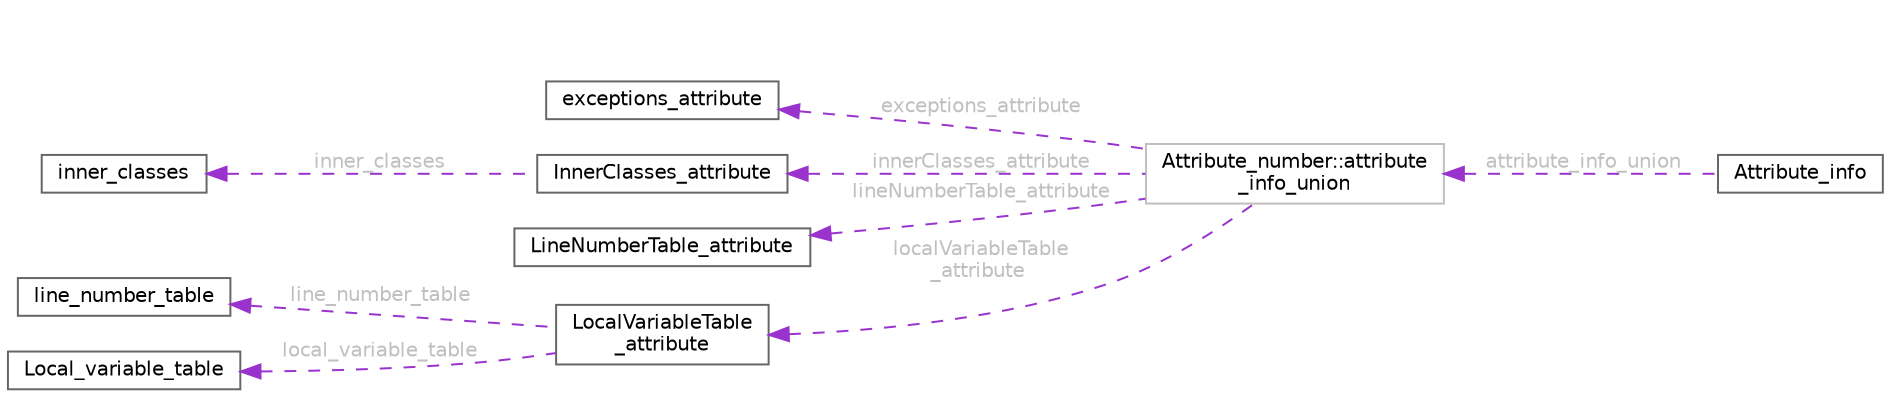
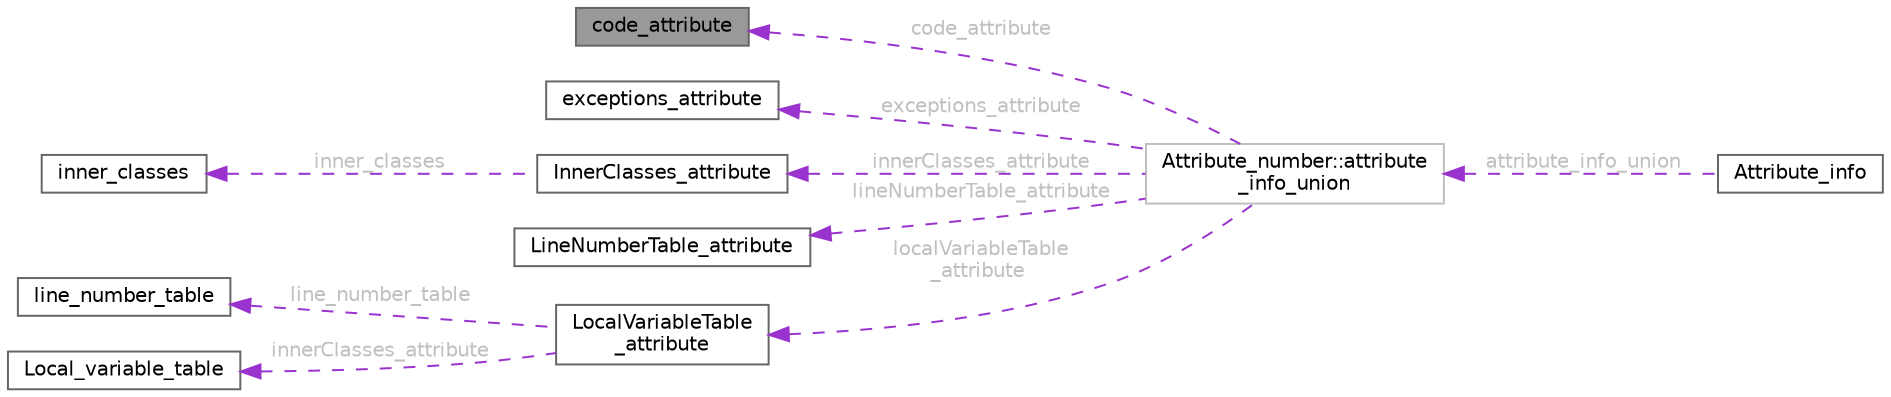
none -> (662, 27)
(377, 352) -> (377, 352)
